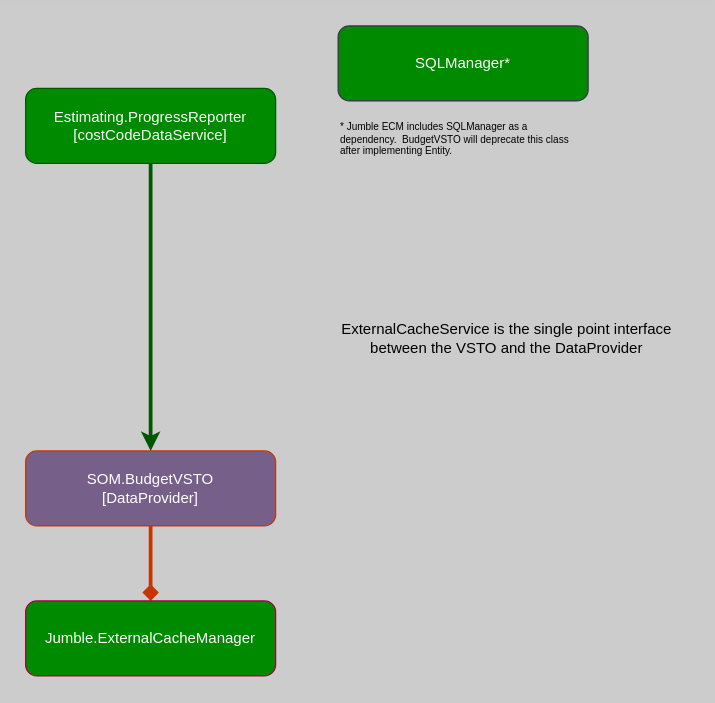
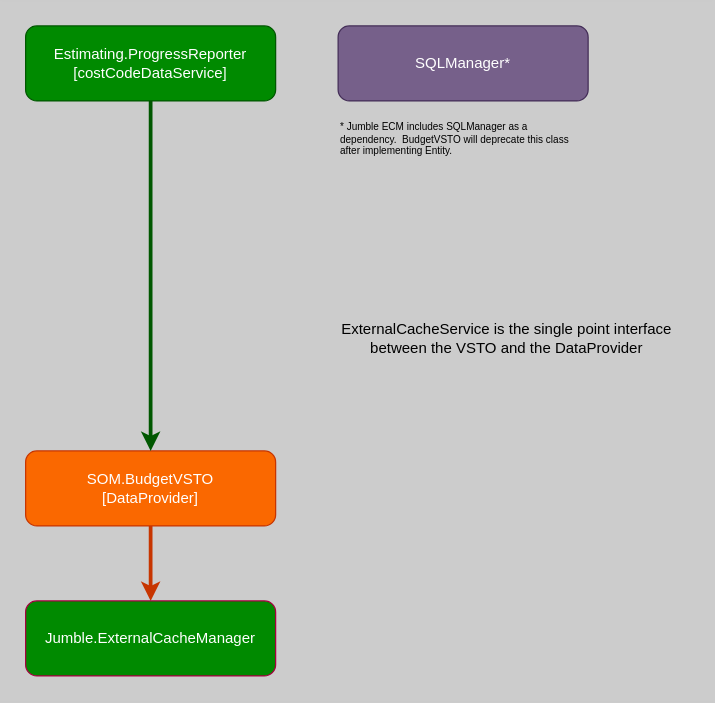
(463, 63) -> (463, 63)
(151, 126) -> (151, 63)
(151, 488) -> (151, 488)
(151, 585) -> (151, 585)
